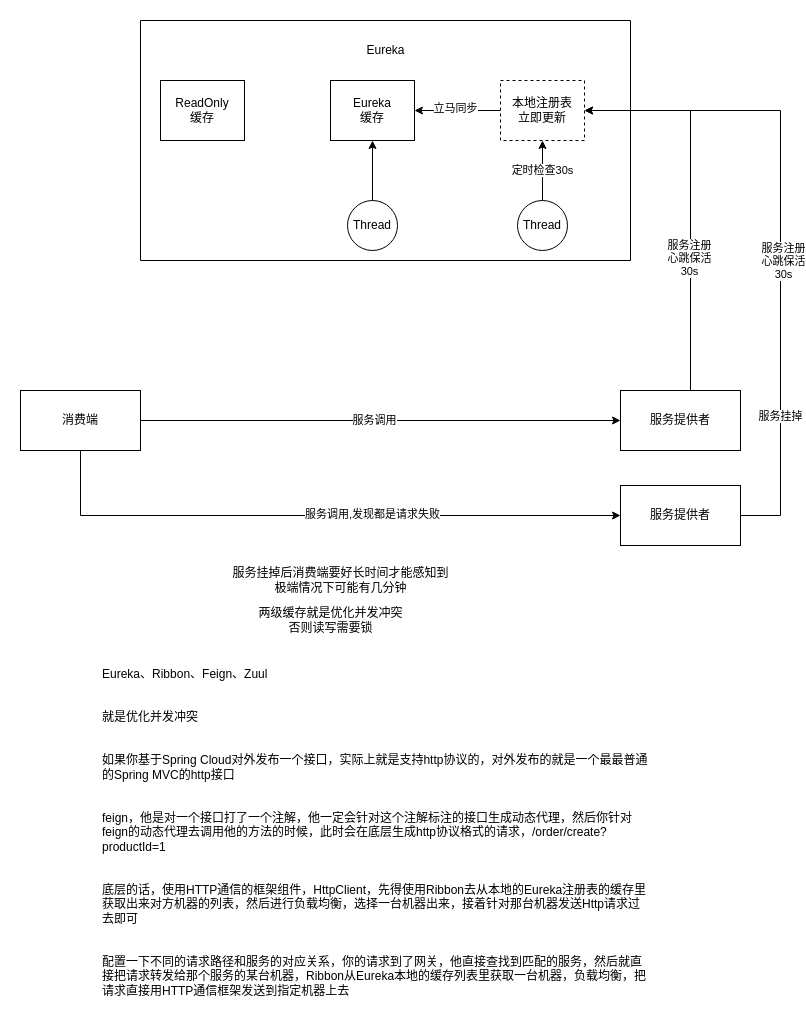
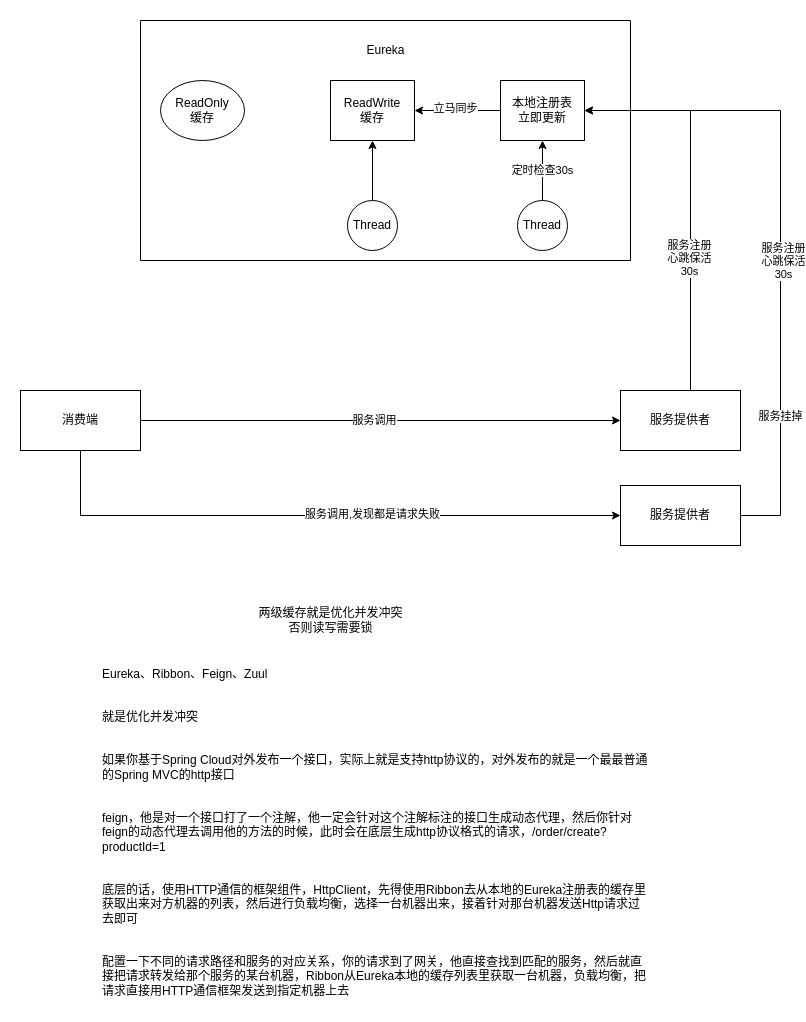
(203, 111) -> (203, 111)
(373, 111) -> (373, 111)
(543, 111) -> (543, 111)
(341, 581) -> none
